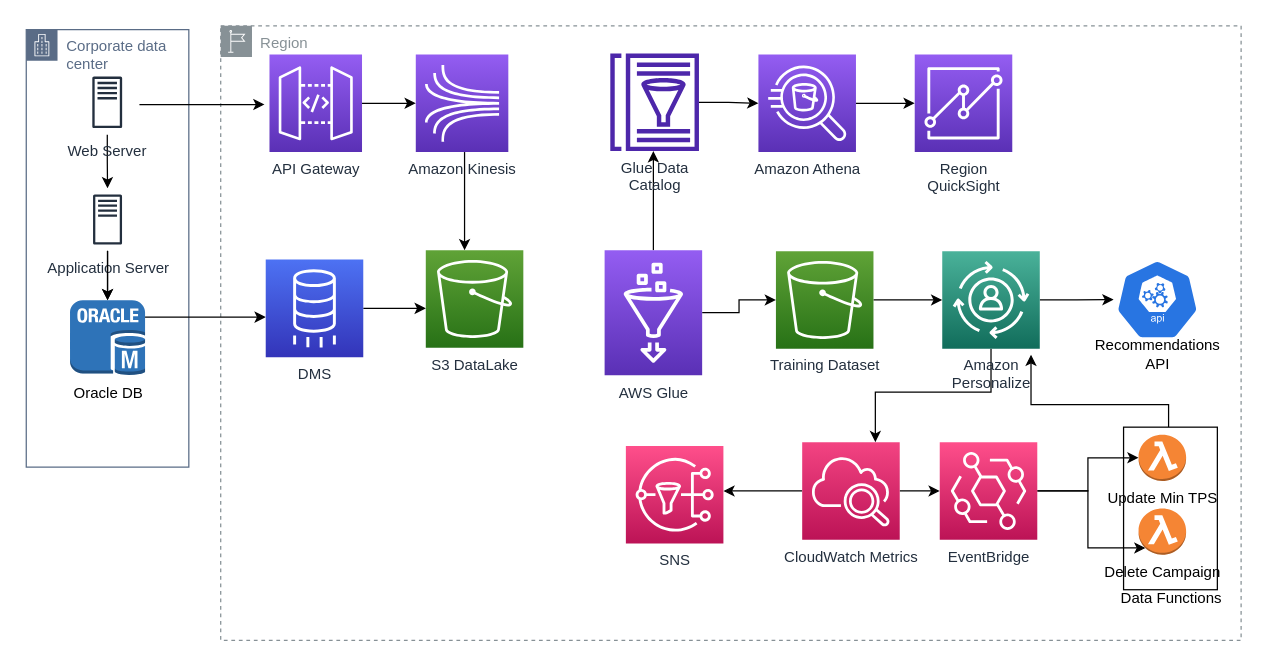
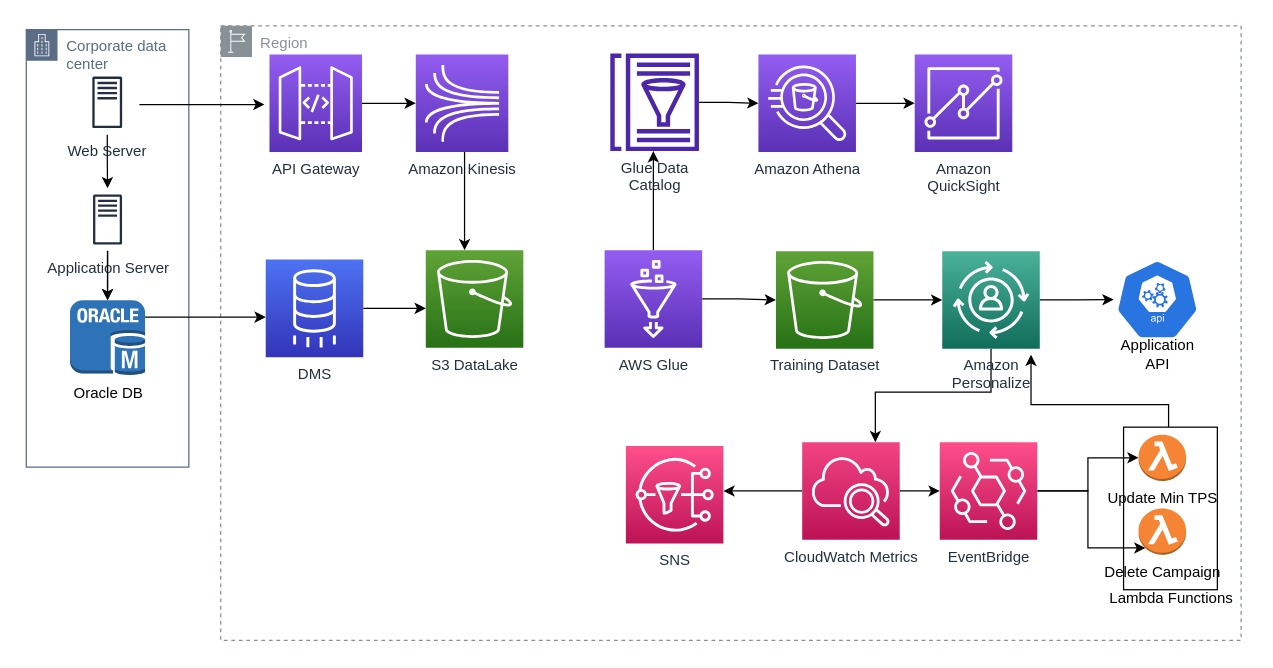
(964, 179) -> (964, 179)
(653, 313) -> (653, 299)
(1158, 354) -> (1158, 354)
(1171, 598) -> (1171, 598)
